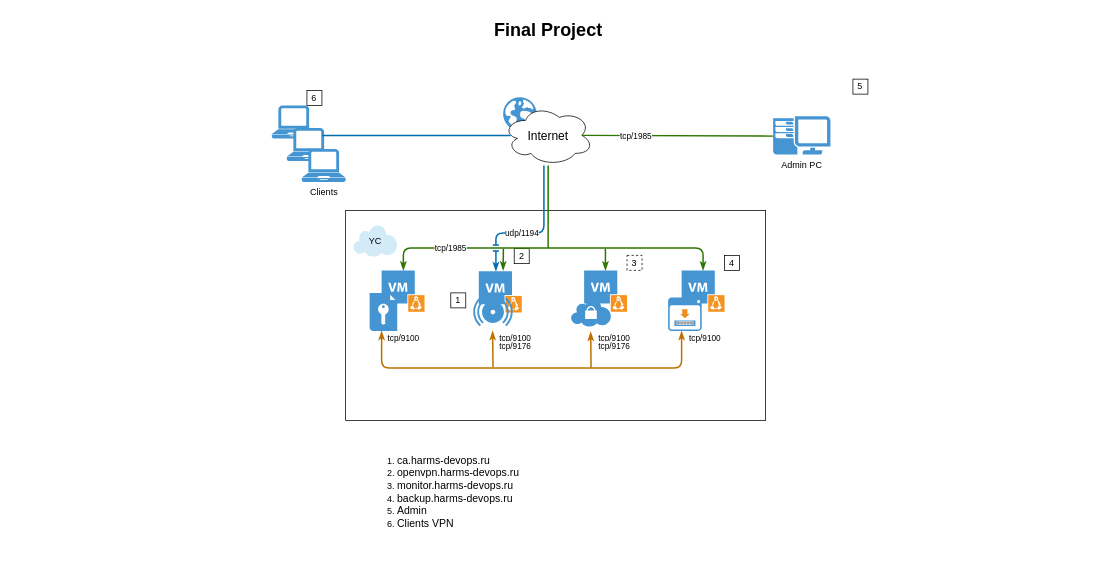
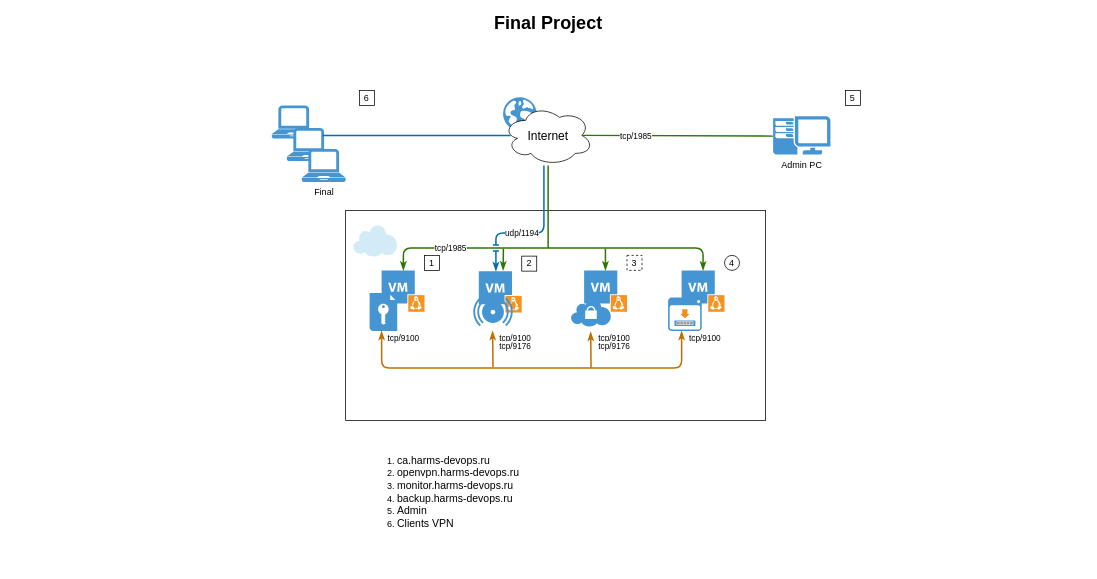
(548, 30) -> (548, 23)
(860, 87) -> (853, 98)
(314, 98) -> (367, 98)
(324, 193) -> (324, 193)
(375, 241) -> none
(521, 256) -> (529, 264)
(732, 263) -> (732, 263)
(458, 300) -> (432, 263)
